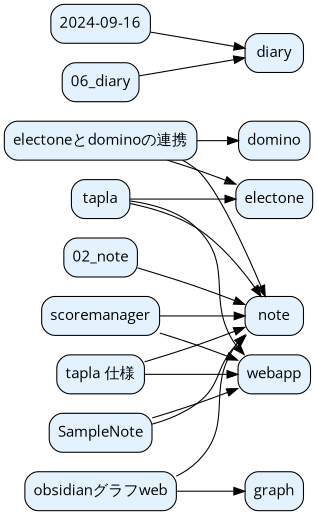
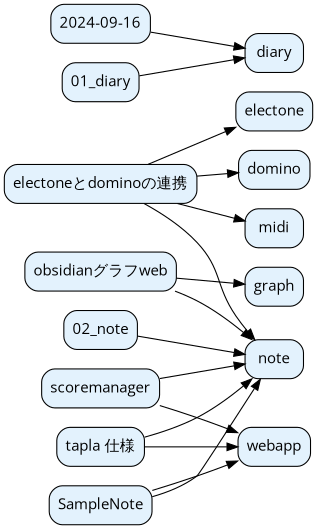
(101, 82) -> (101, 82)
(101, 199) -> none
none -> (274, 228)
